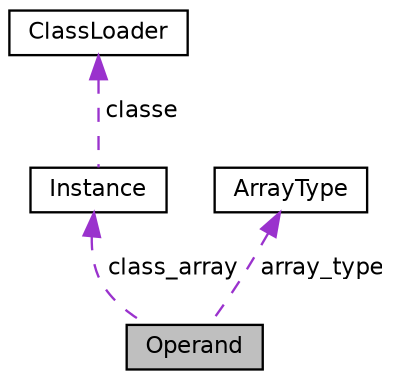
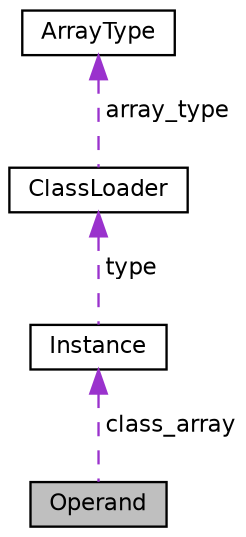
(138, 111) -> (128, 269)
(241, 279) -> (99, 124)
